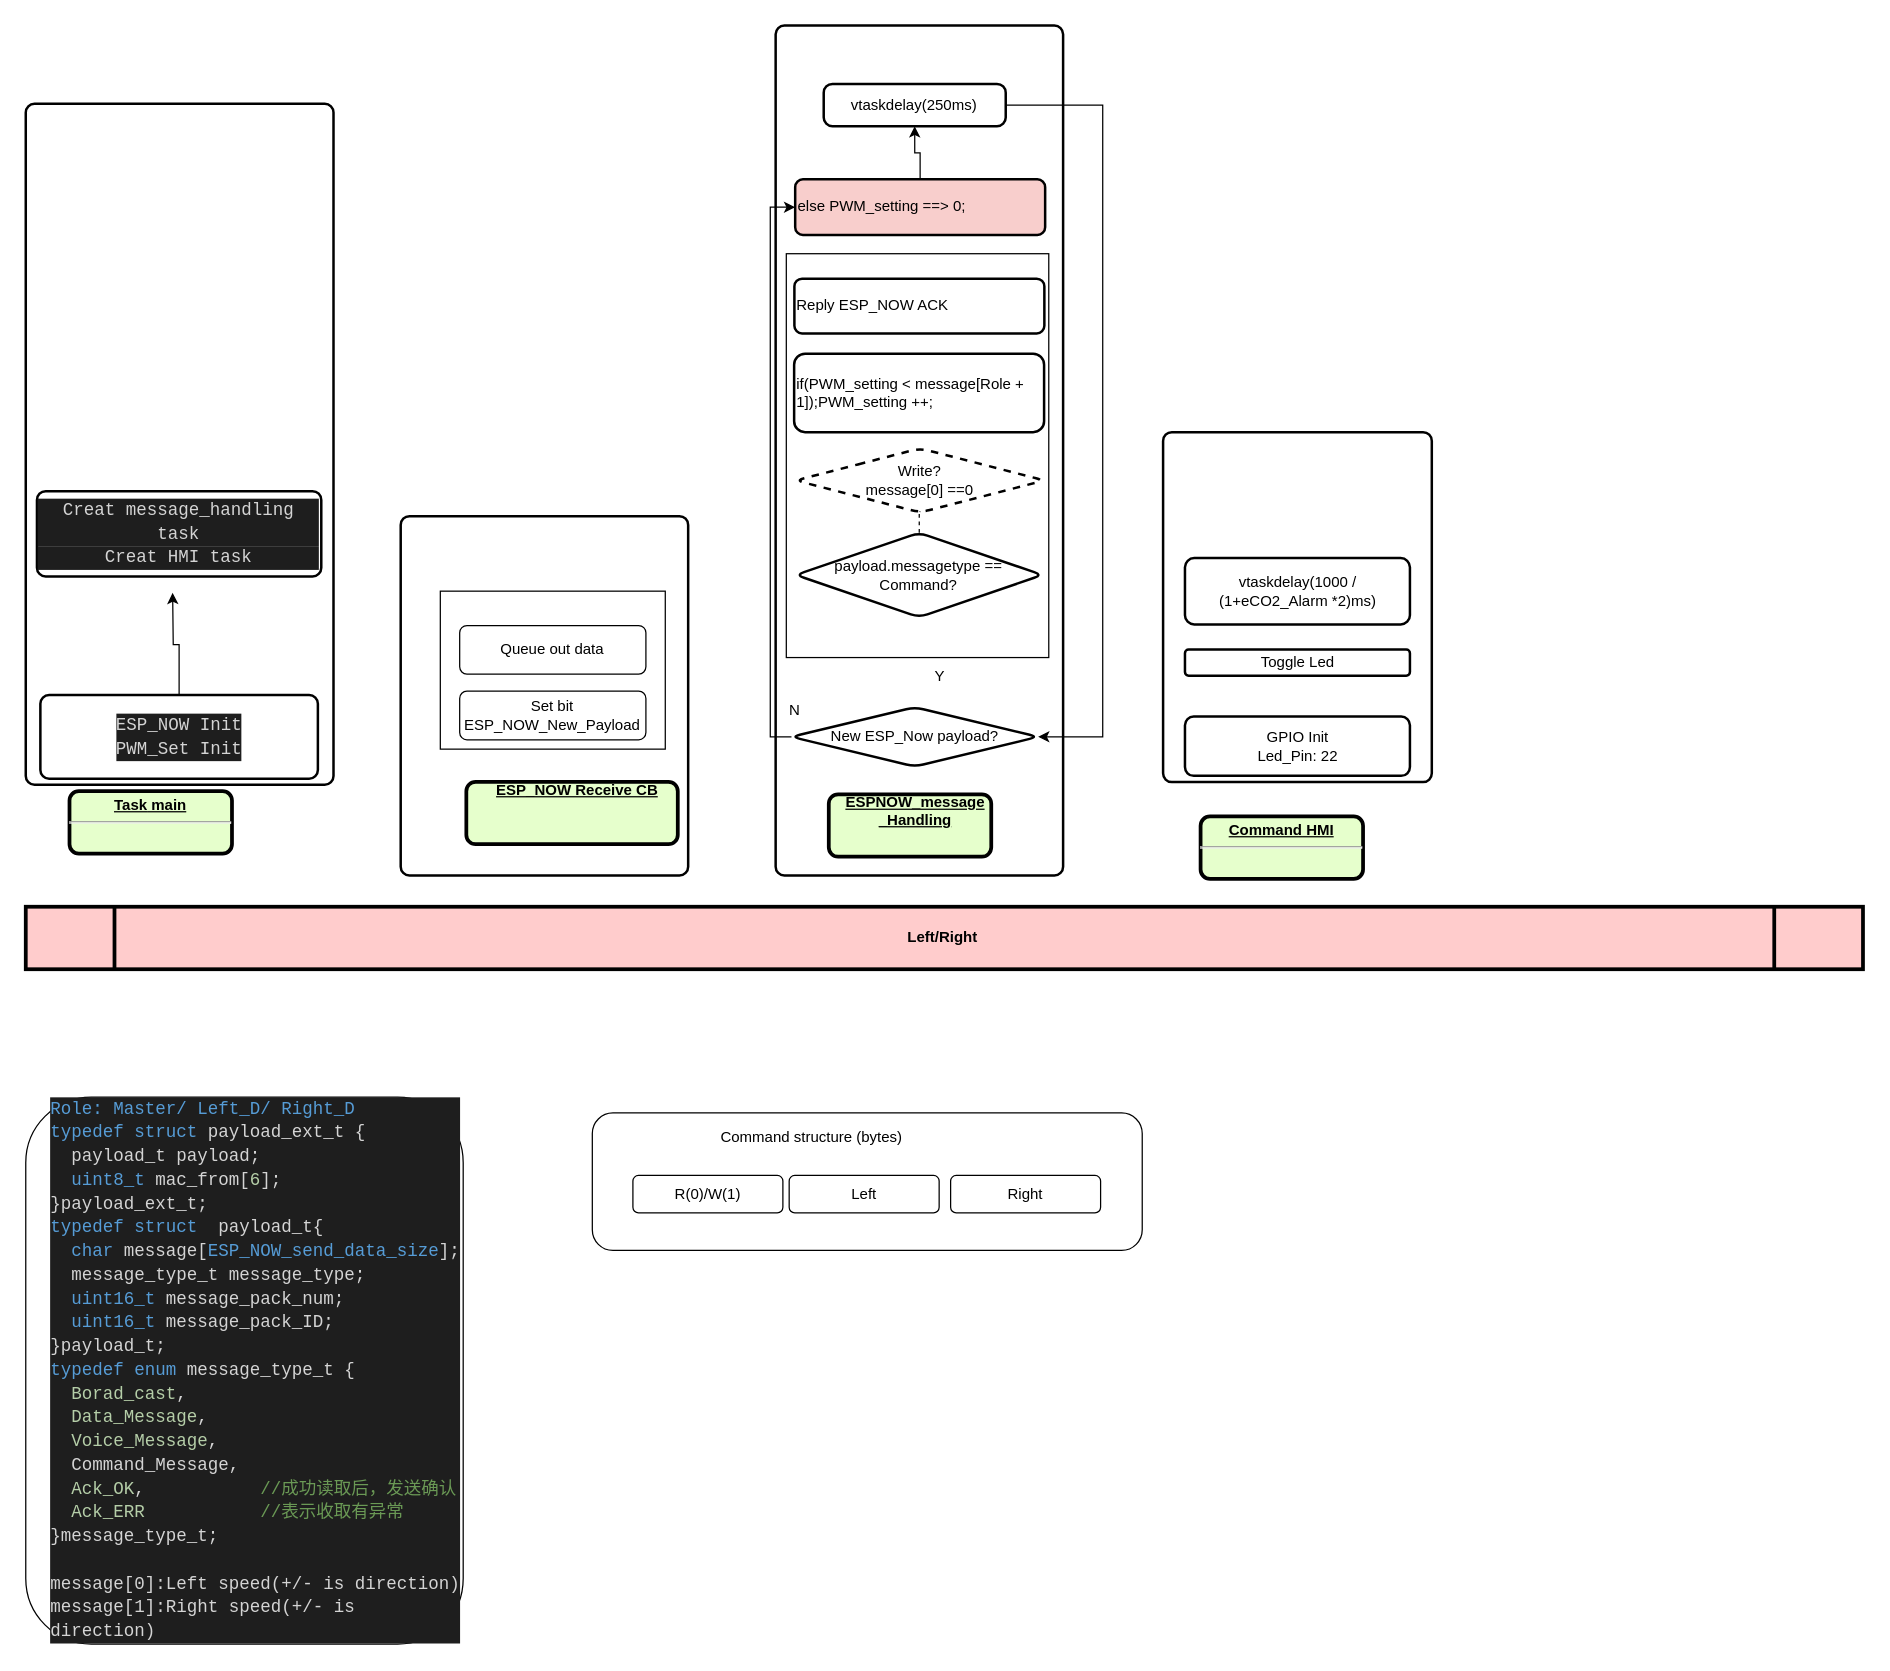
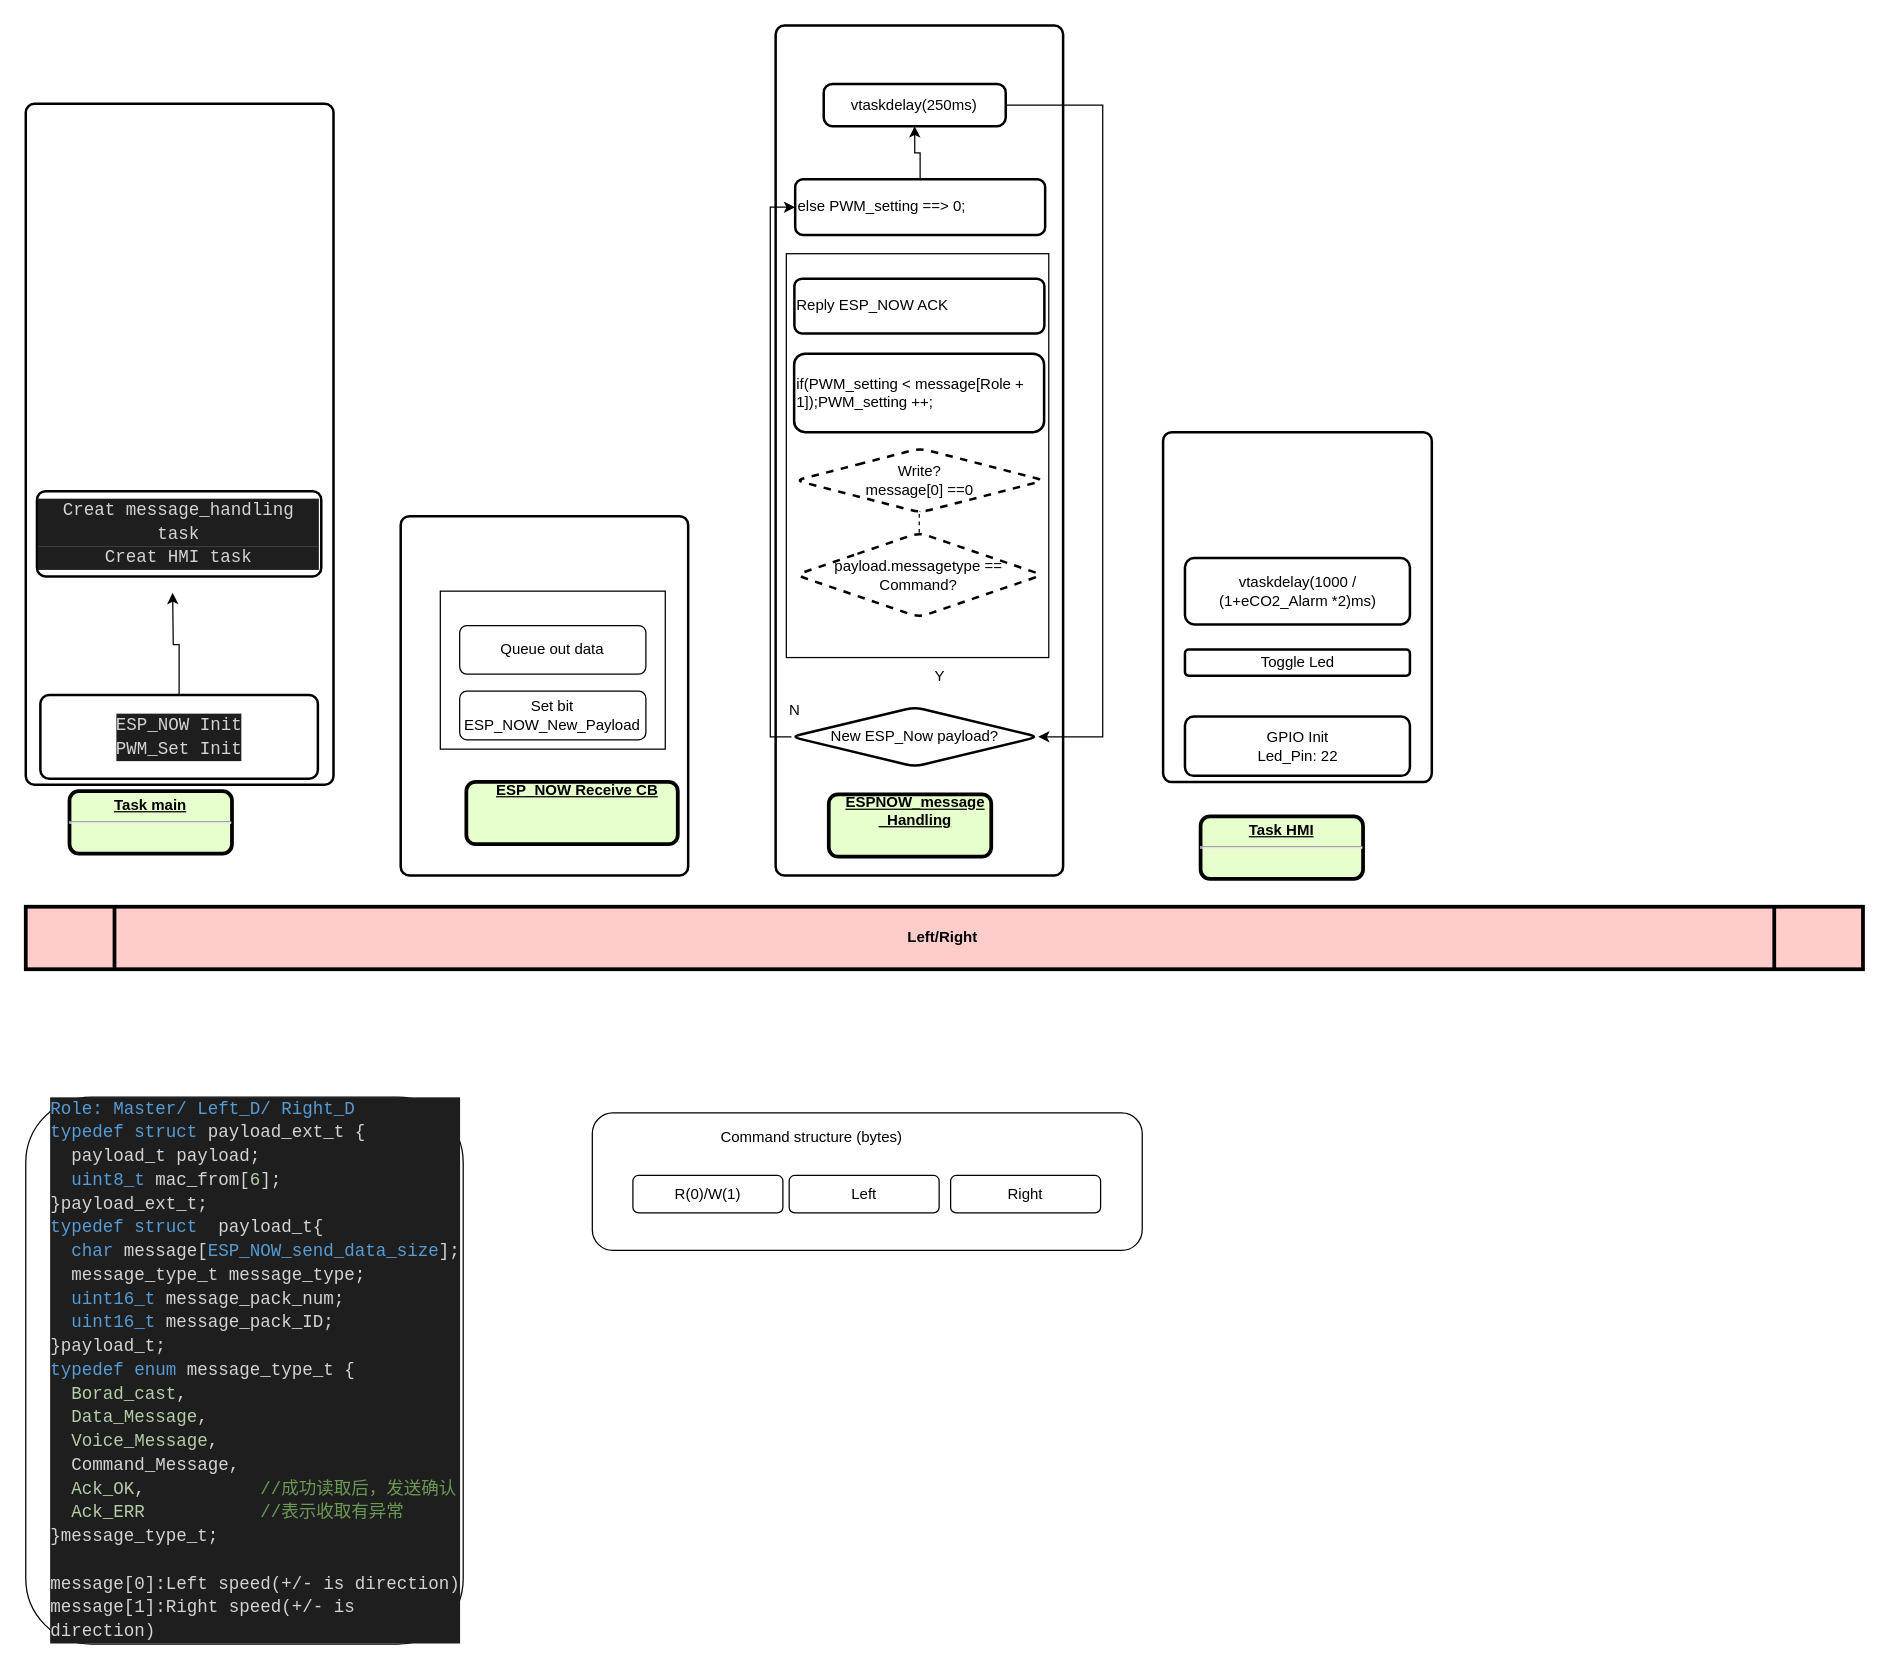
(920, 207) -> (920, 207)
(919, 575) -> (919, 575)
(1282, 817) -> (1282, 817)
